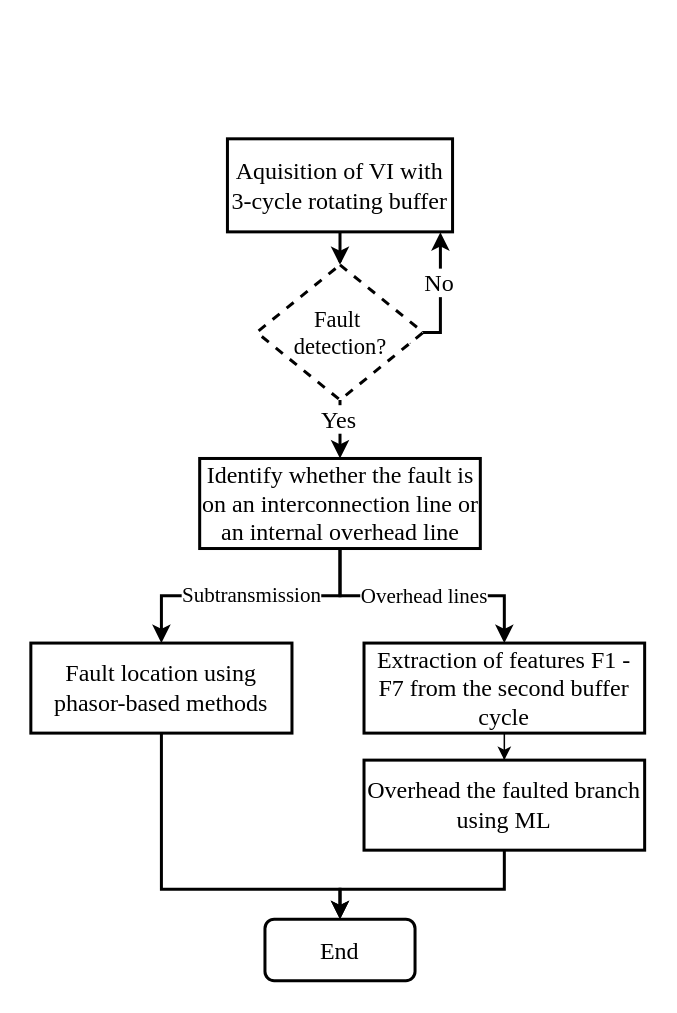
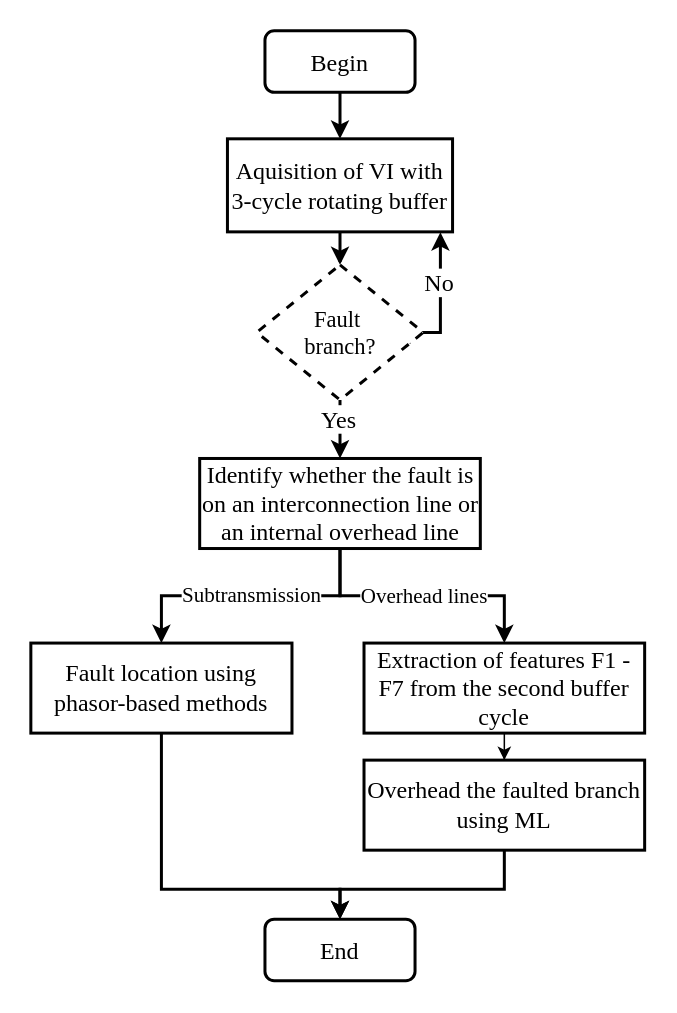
none -> (340, 62)
none -> (340, 122)
(341, 332) -> (341, 332)
